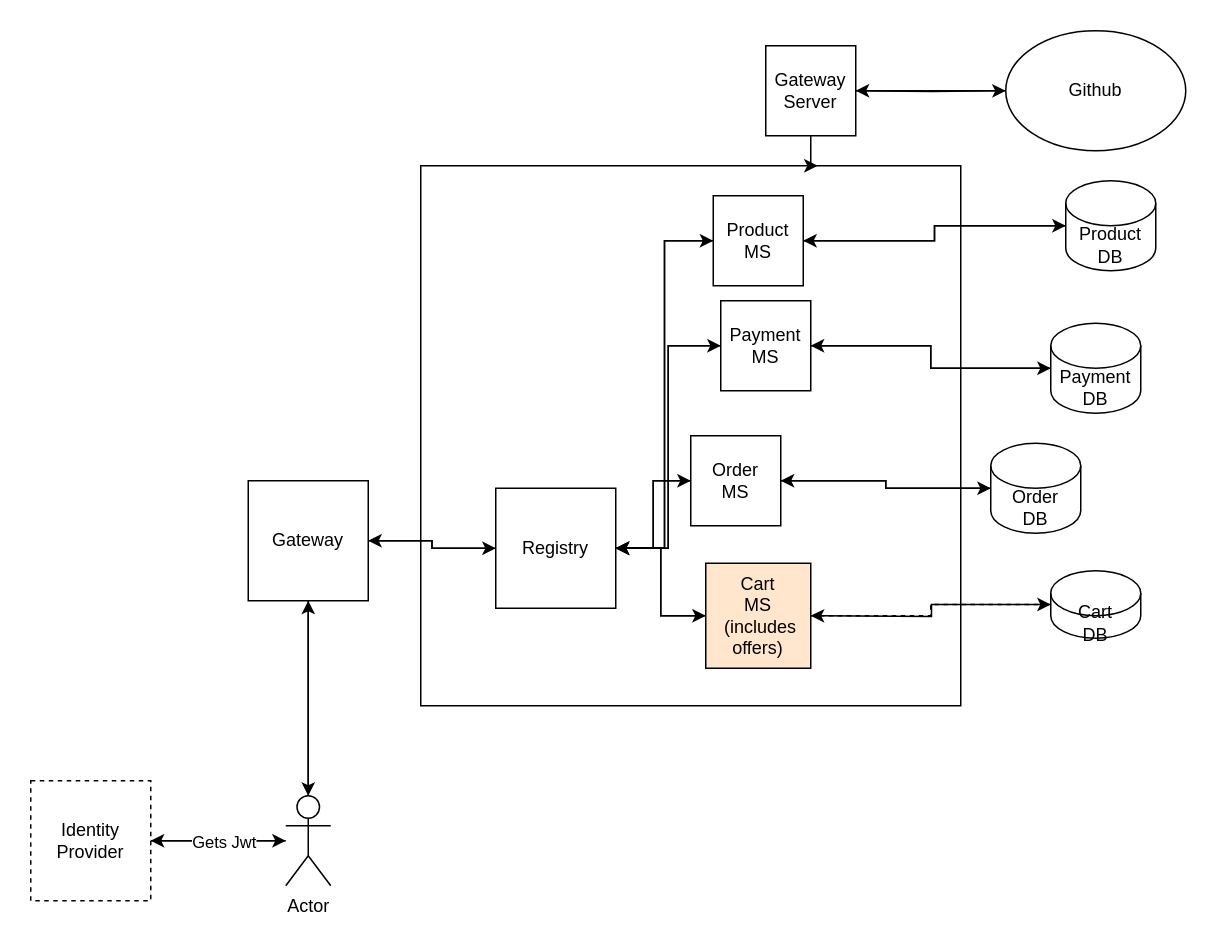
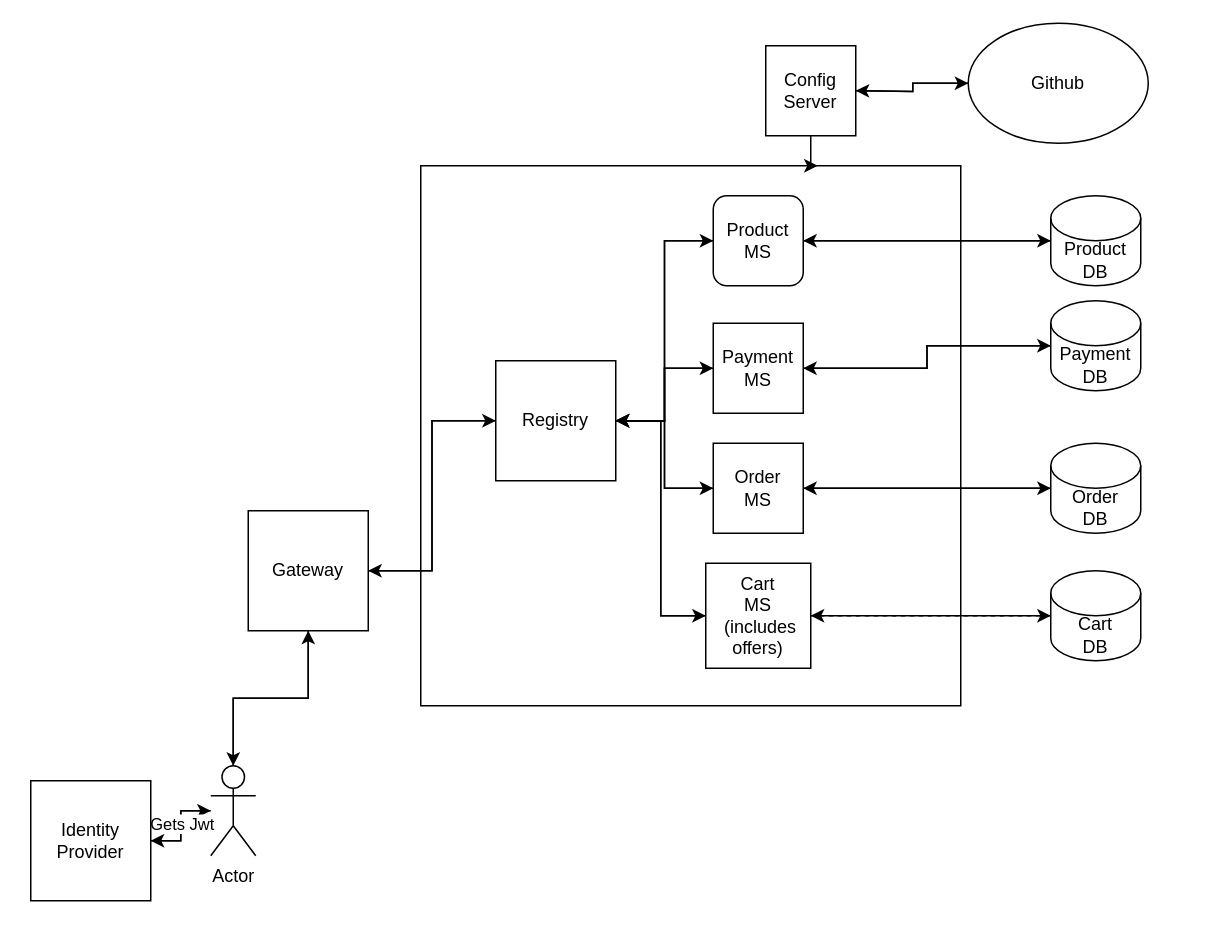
(811, 91) -> (811, 91)
(1096, 91) -> (1058, 83)
(1111, 226) -> (1096, 241)
(758, 241) -> (758, 241)
(766, 346) -> (758, 368)
(1096, 368) -> (1096, 346)
(736, 481) -> (758, 488)
(1036, 488) -> (1096, 488)
(308, 541) -> (308, 571)
(556, 548) -> (556, 421)
(1096, 605) -> (1096, 616)
(758, 616) -> (758, 616)
(91, 841) -> (91, 841)
(308, 841) -> (233, 811)
